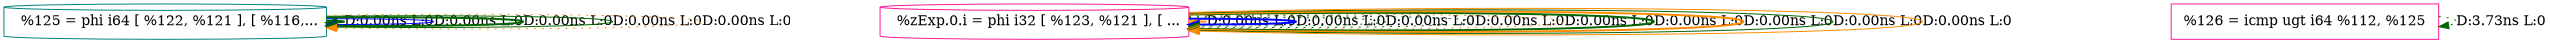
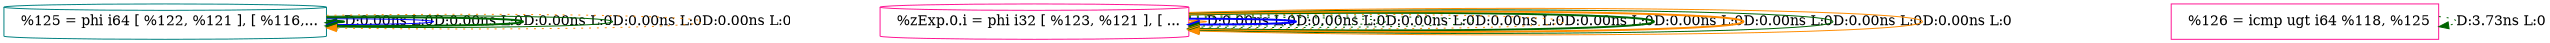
(2305, 22) -> (2305, 22)
